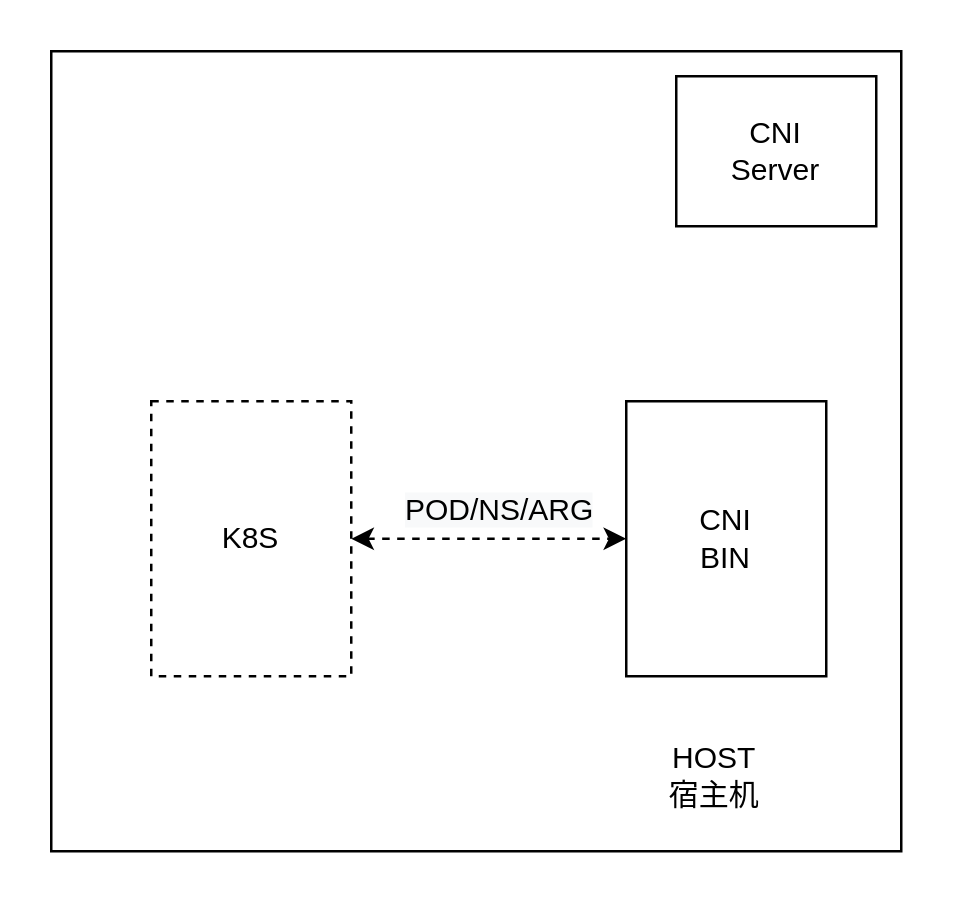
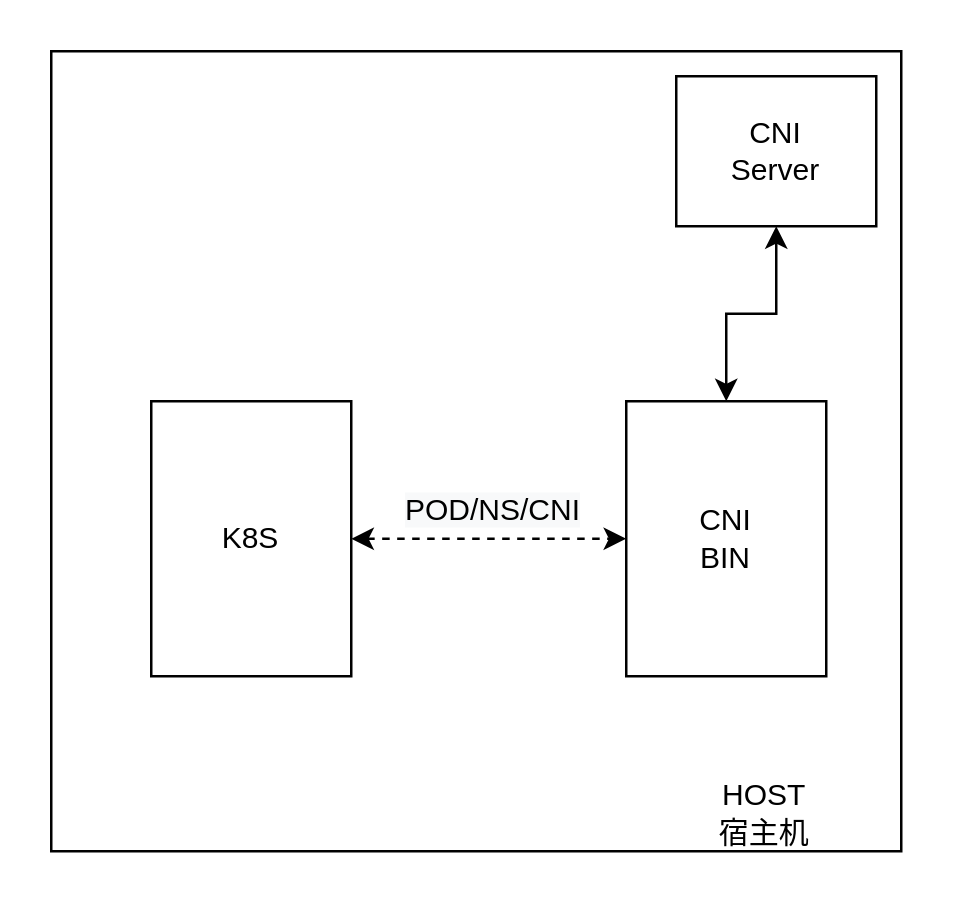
none -> (751, 314)
(490, 512) -> (490, 512)
(251, 539) -> (251, 539)
(714, 776) -> (764, 814)
